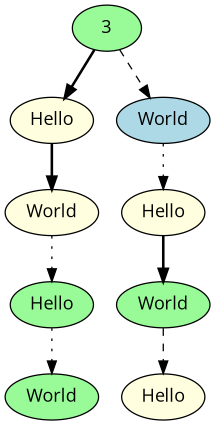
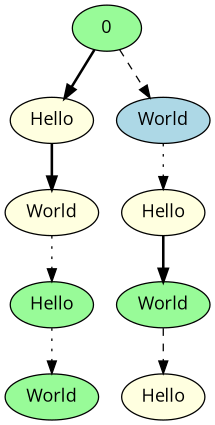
(107, 28) -> (107, 28)
